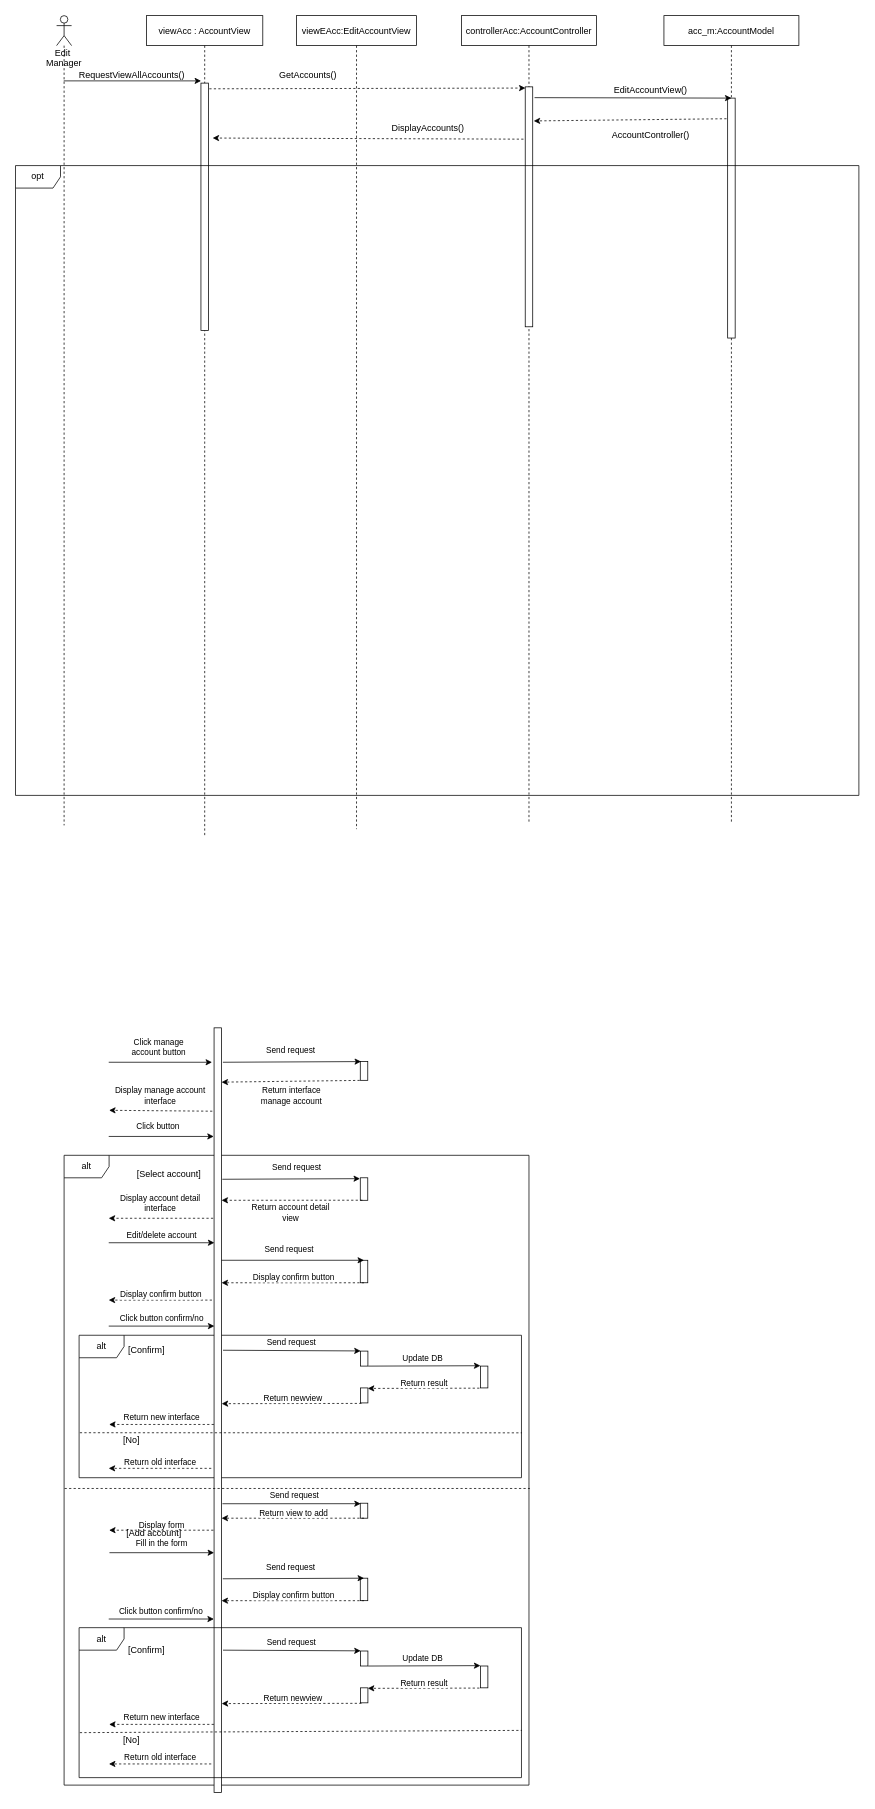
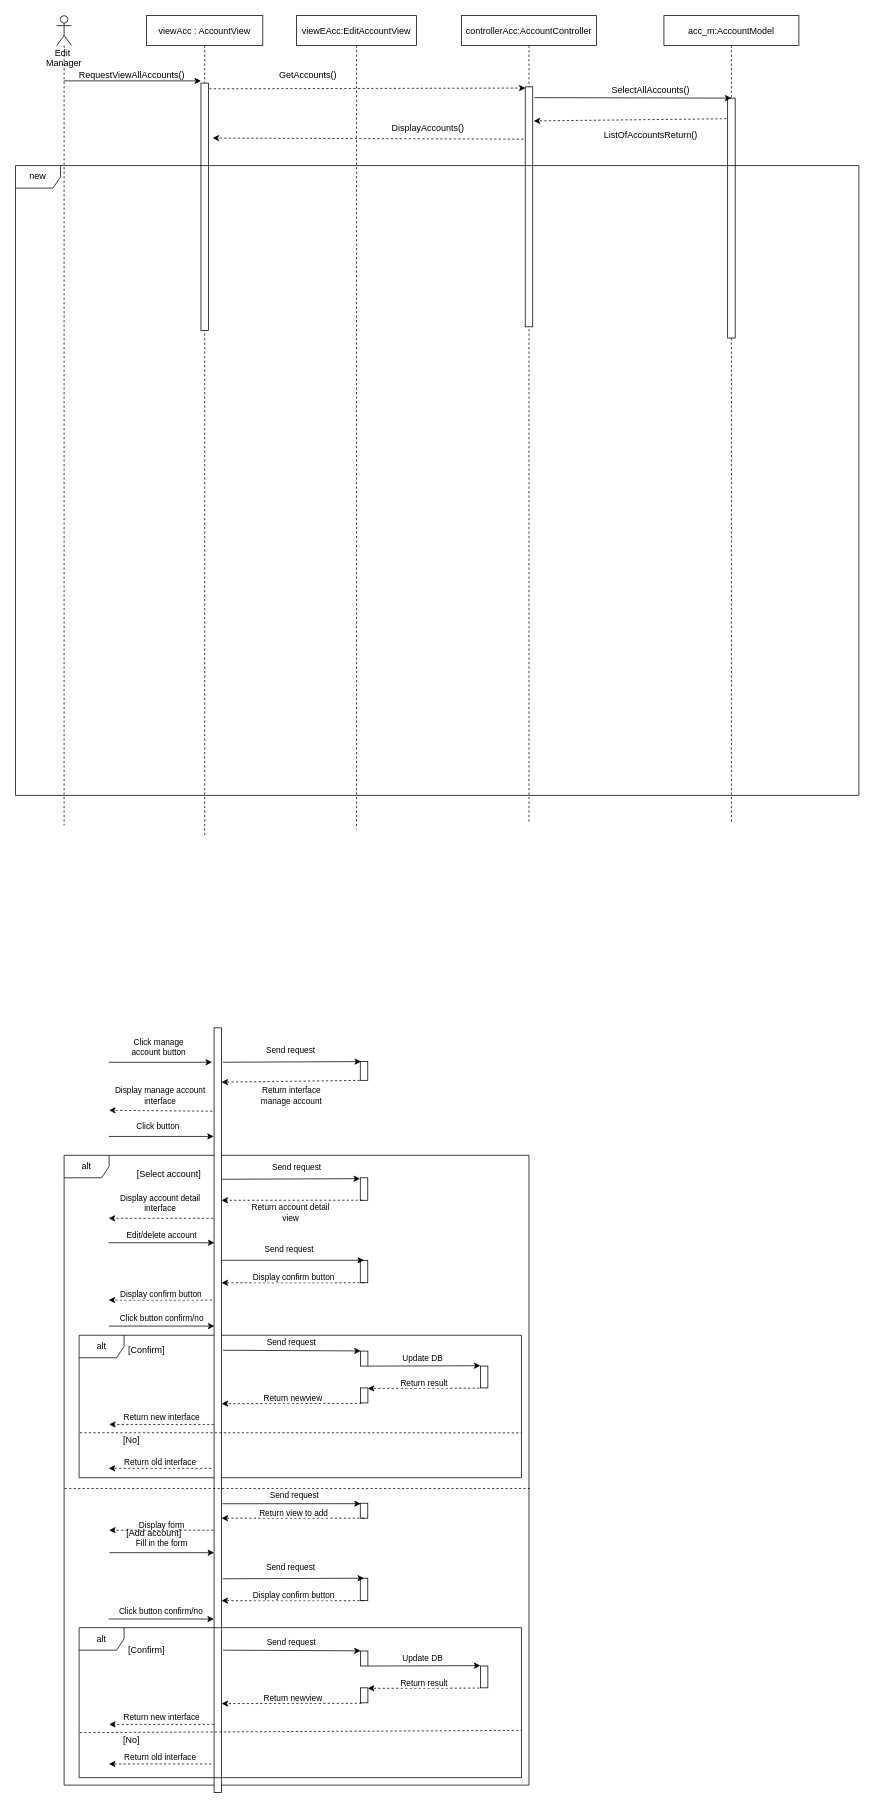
(651, 90) -> (651, 90)
(651, 135) -> (651, 135)
(38, 177) -> (38, 177)
